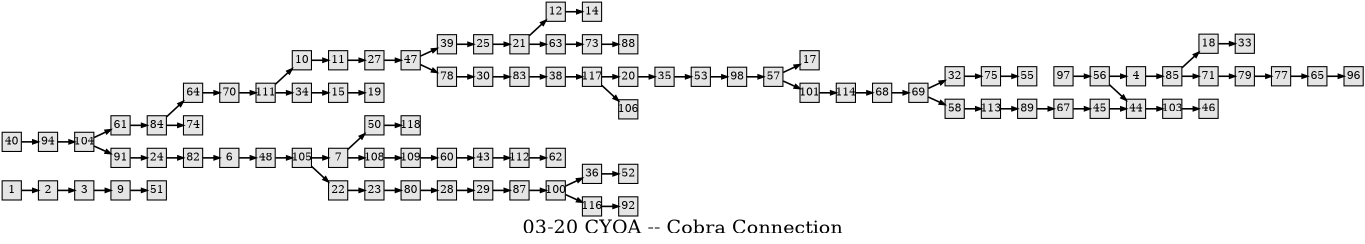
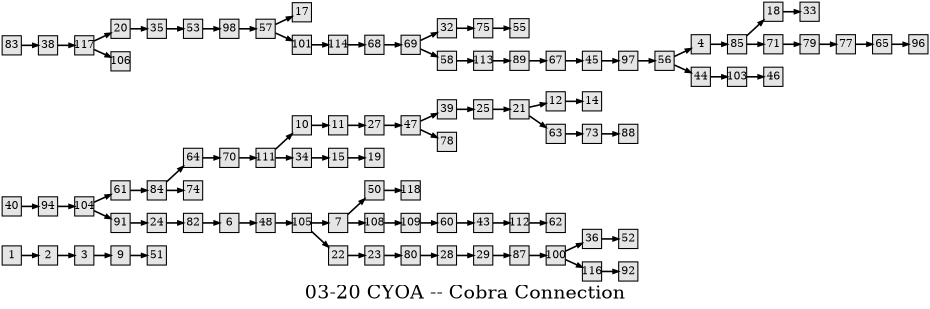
(483, 77) -> none
(1115, 109) -> (607, 61)
